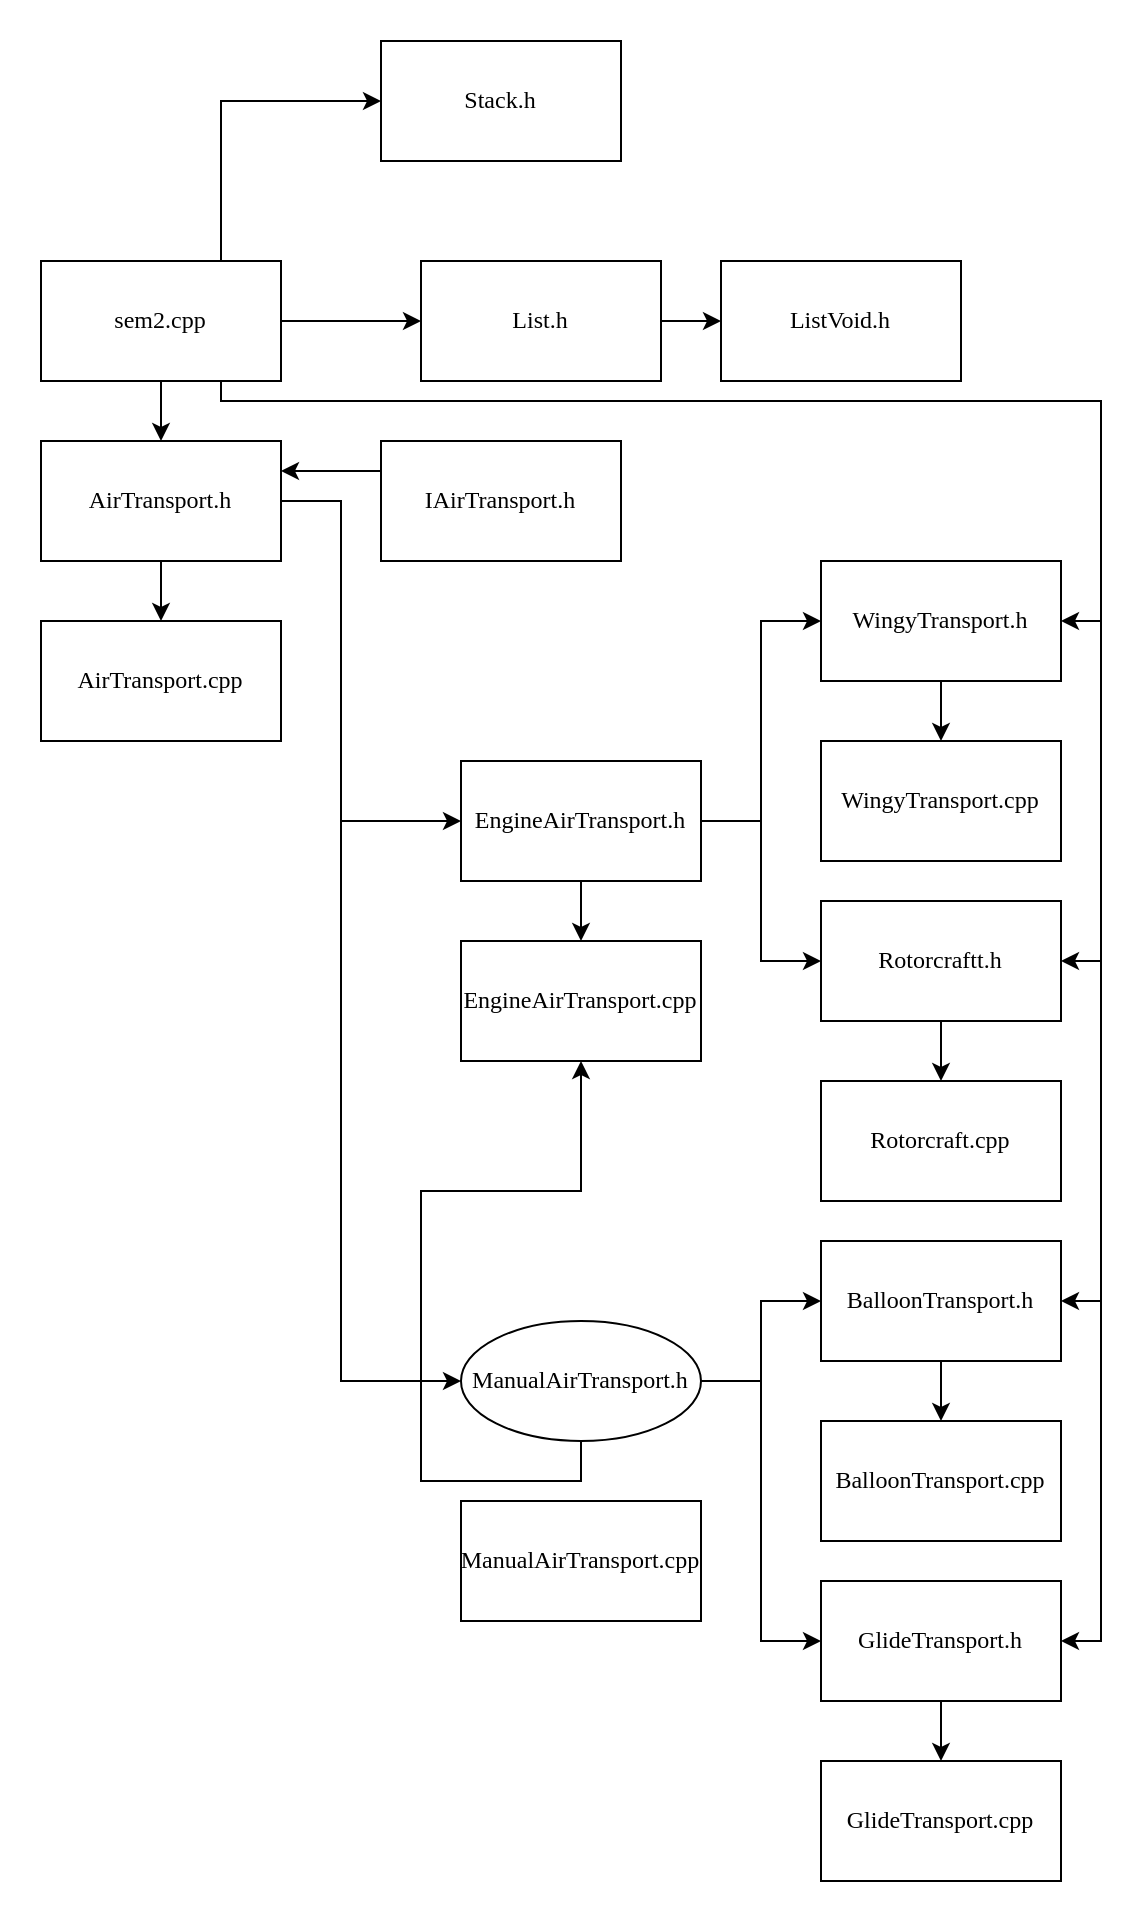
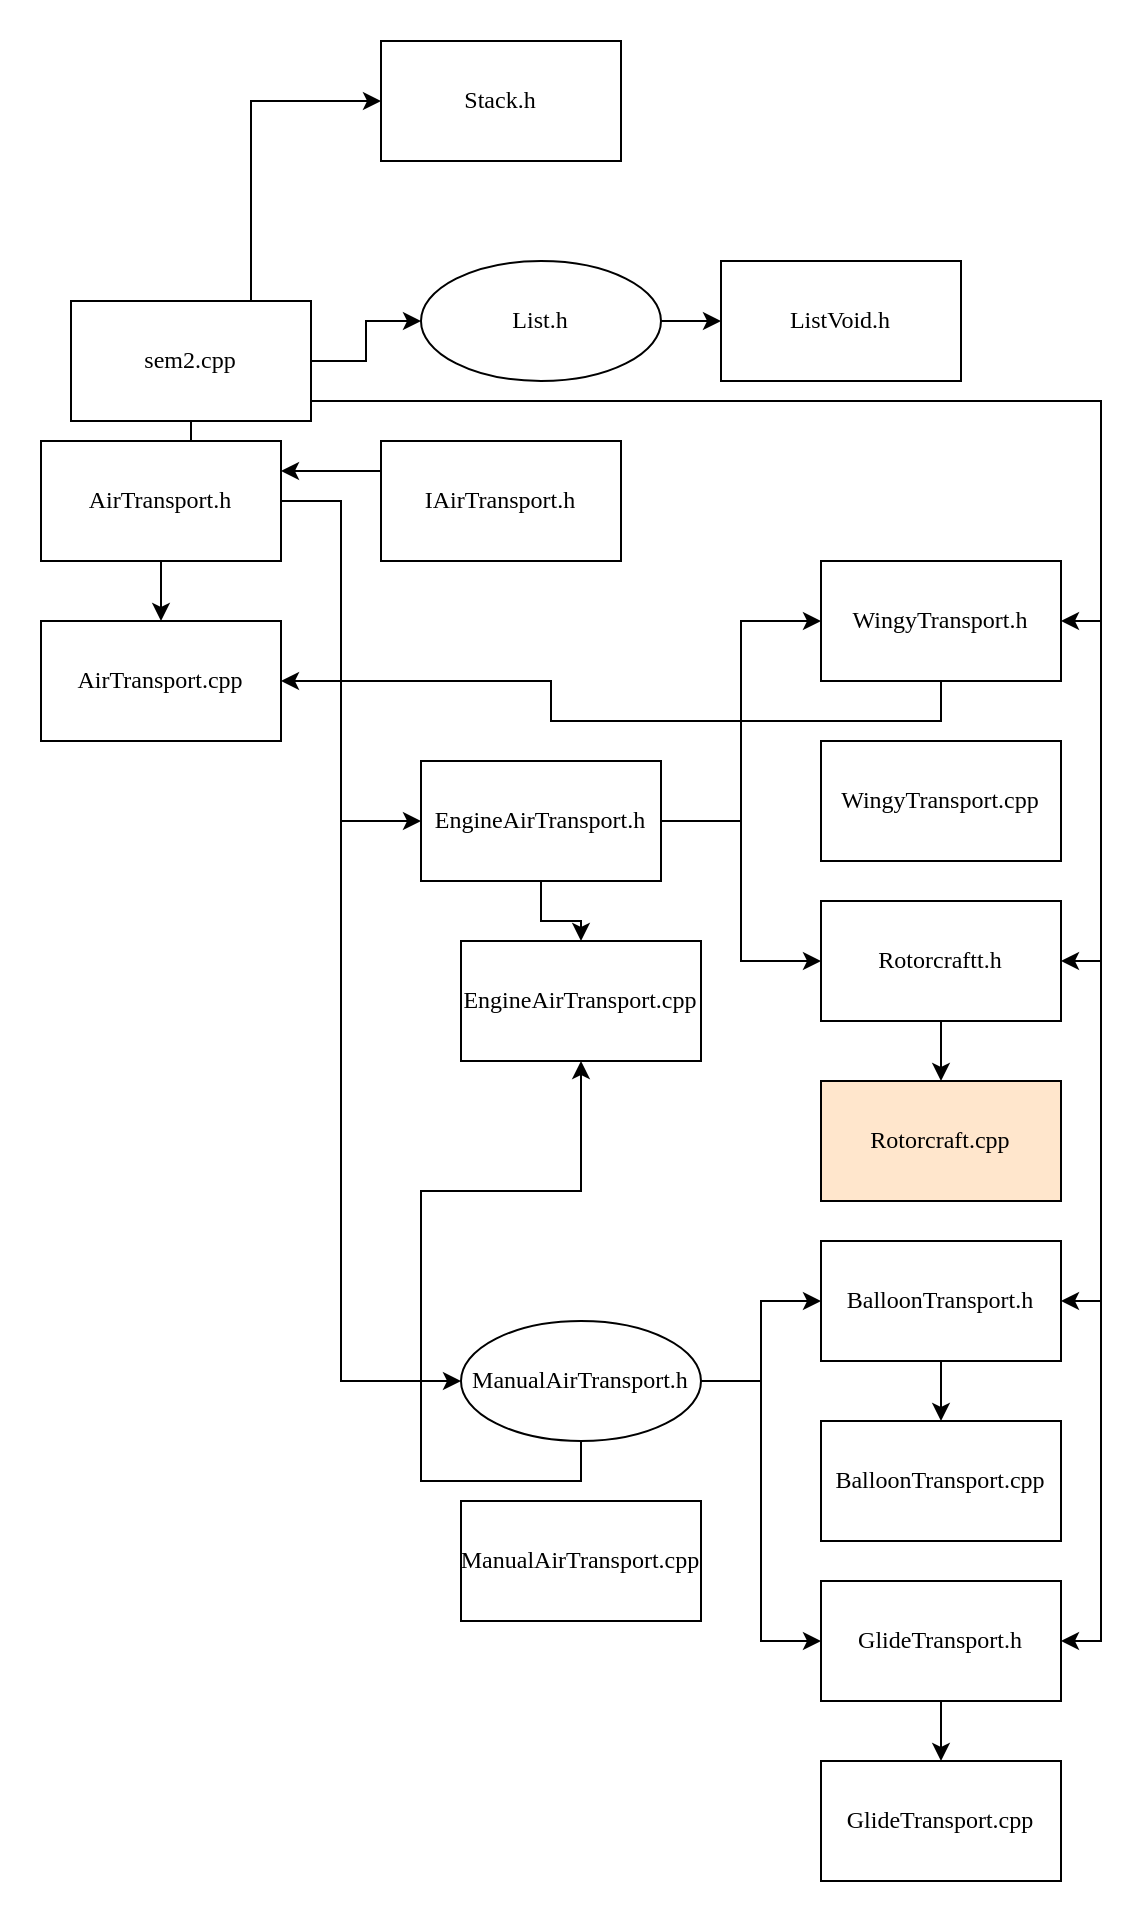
(161, 321) -> (191, 361)
(541, 321) -> (541, 321)
(941, 723) -> (599, 721)
(581, 821) -> (541, 821)
(941, 1141) -> (941, 1141)
